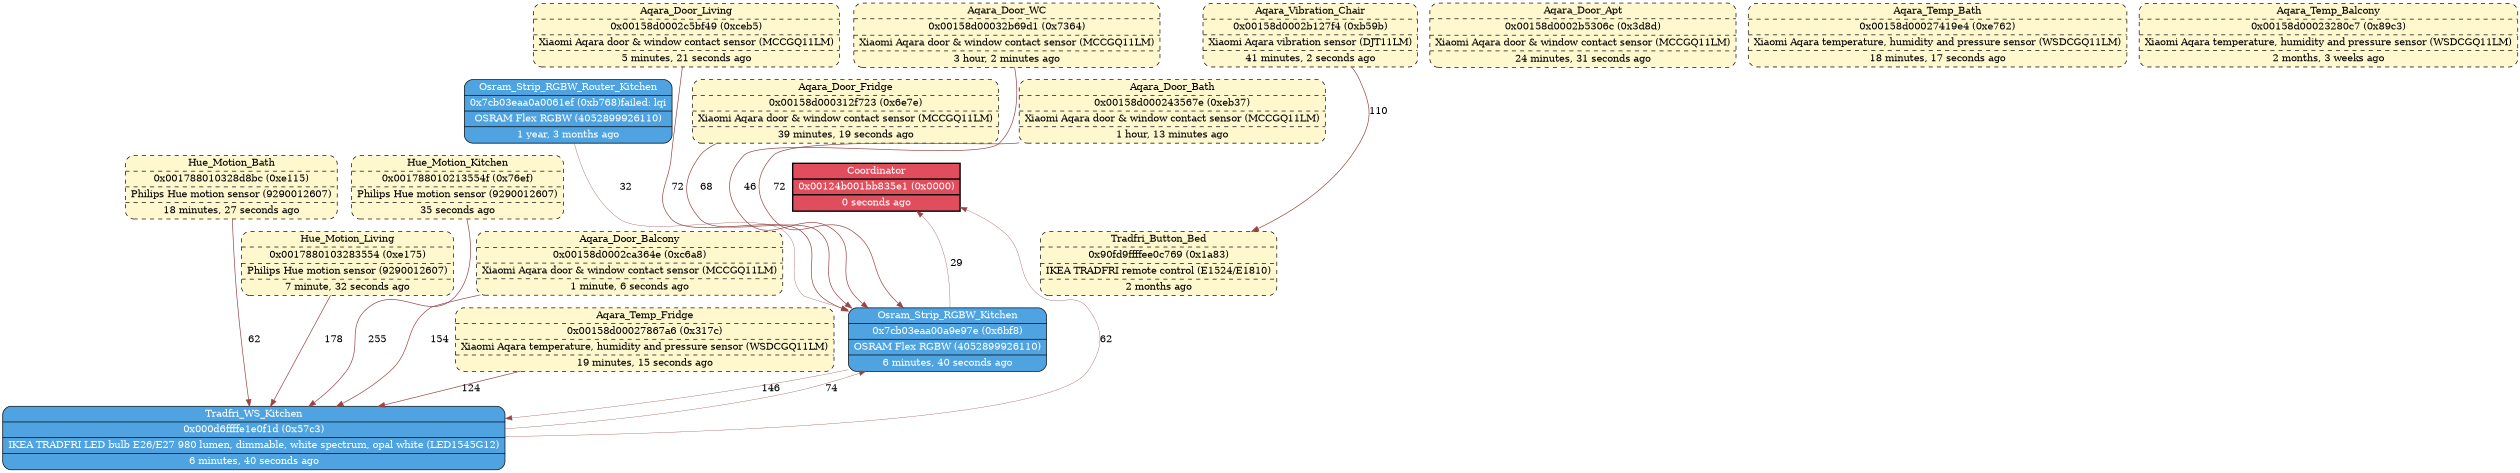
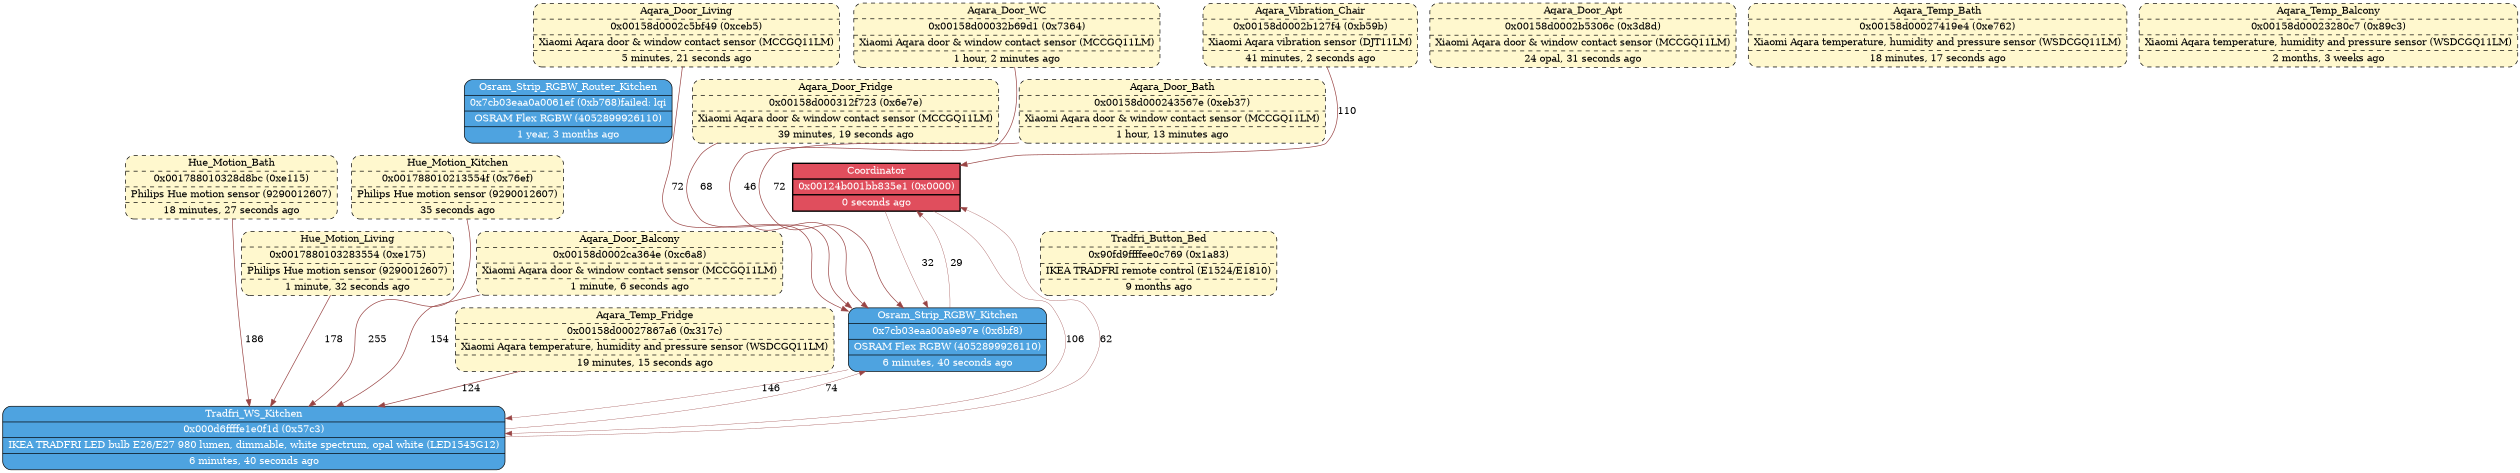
(1007, 59) -> (1007, 59)
(1583, 59) -> (1583, 59)
(1344, 165) -> (1187, 153)
(675, 226) -> (904, 257)
(347, 287) -> (347, 287)
(1159, 287) -> (1159, 287)
(255, 340) -> (255, 340)
none -> (900, 410)
